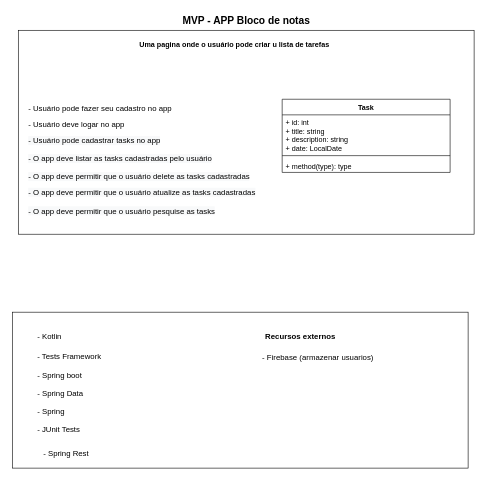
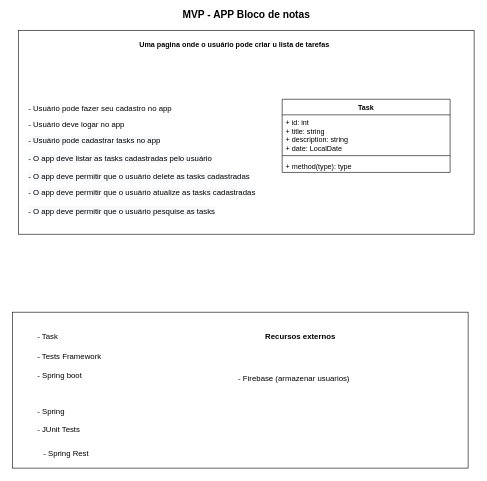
(246, 21) -> (246, 15)
(52, 336) -> (50, 336)
(330, 357) -> (306, 378)
(75, 393) -> none
